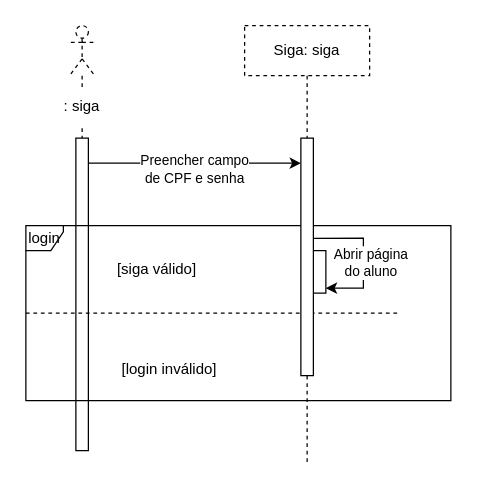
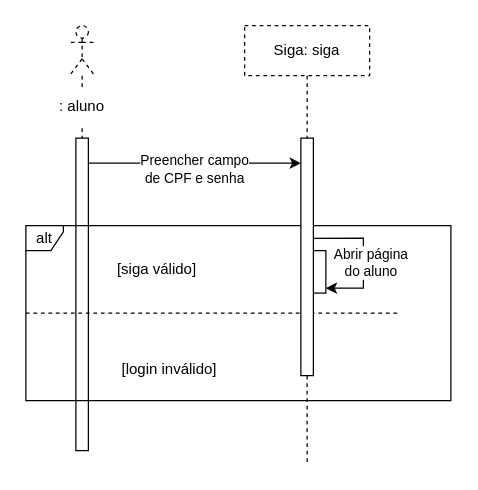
(82, 107) -> (82, 107)
(44, 238) -> (44, 238)
